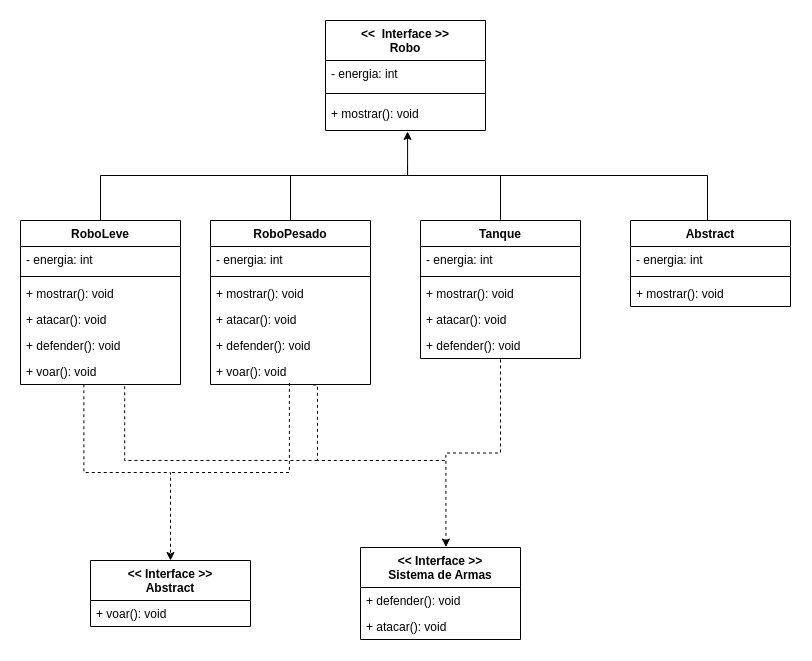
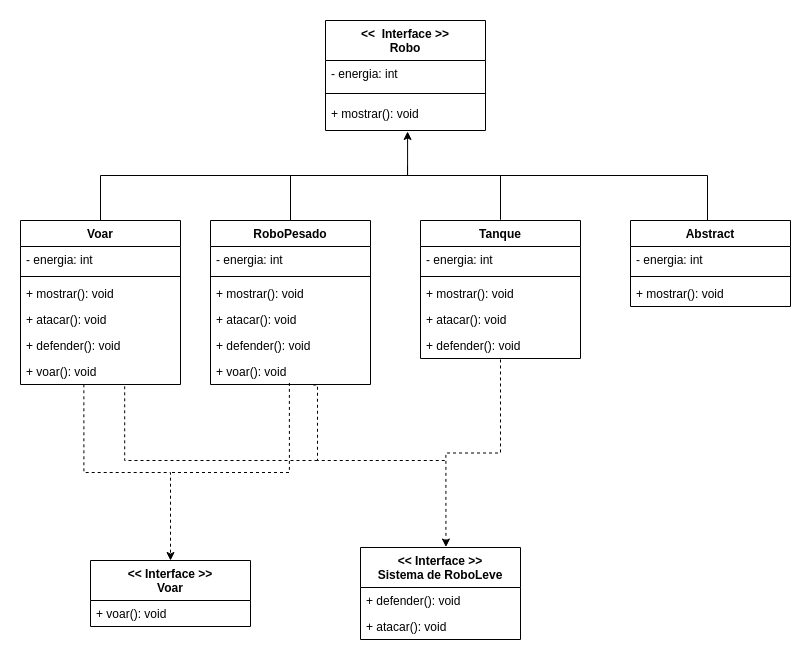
(101, 235) -> (101, 235)
(441, 569) -> (441, 569)
(171, 582) -> (171, 582)
